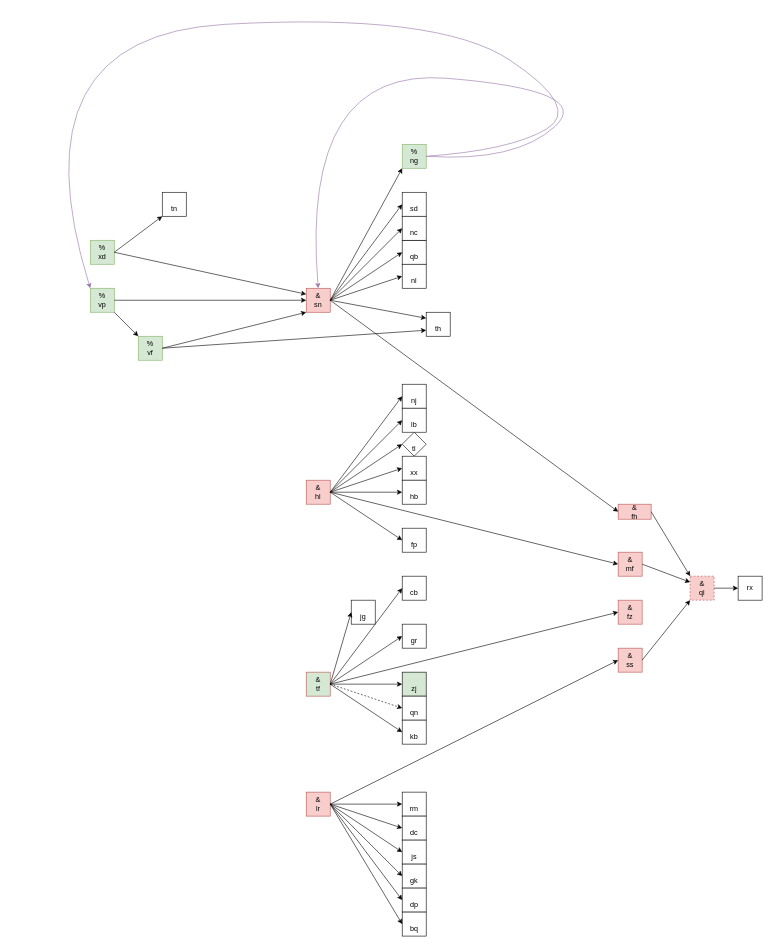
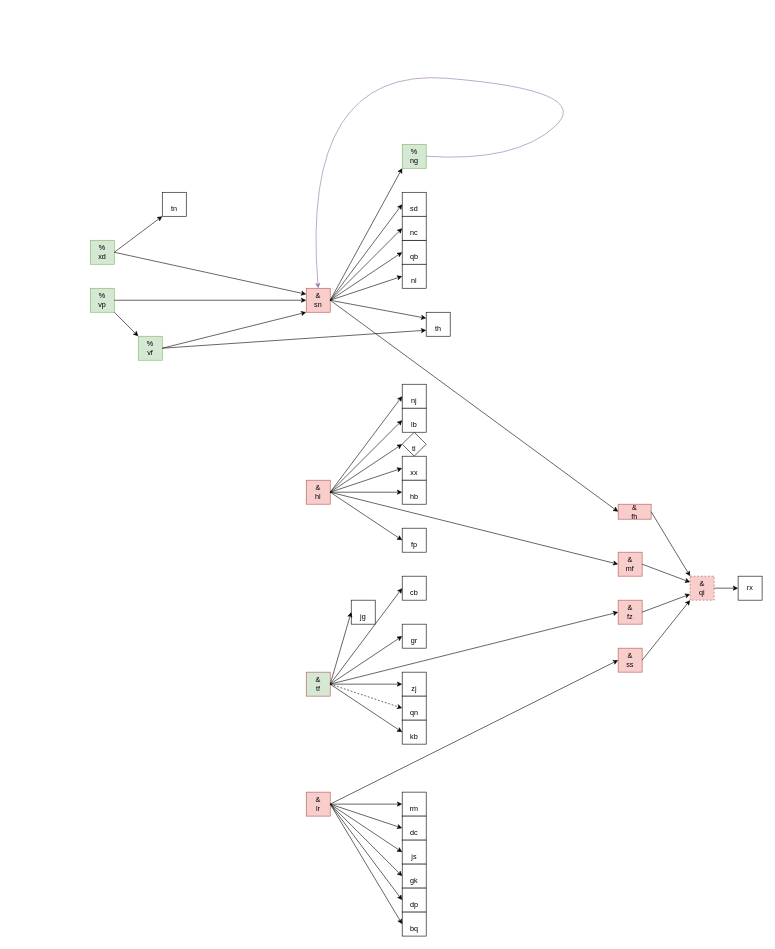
(119, 57) -> none
none -> (664, 604)
(414, 684) -> (414, 684)
